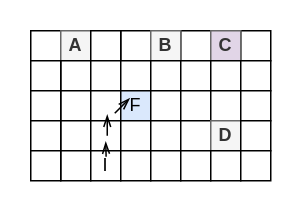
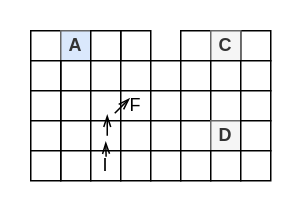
(76, 46) -> (76, 46)
(166, 46) -> none
(226, 46) -> (226, 46)
(136, 106) -> (136, 106)
